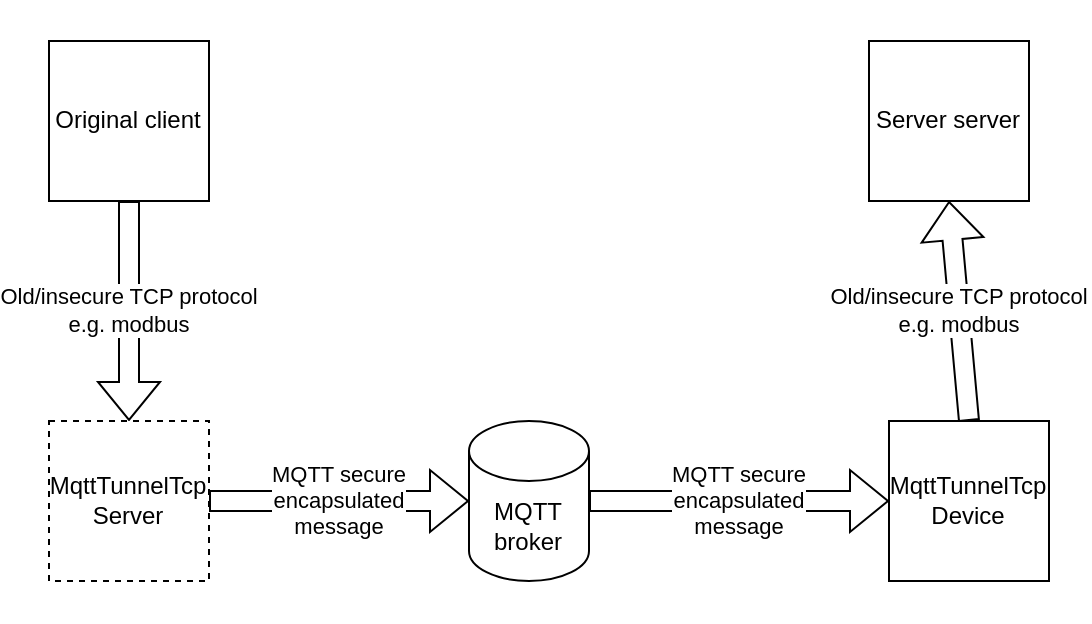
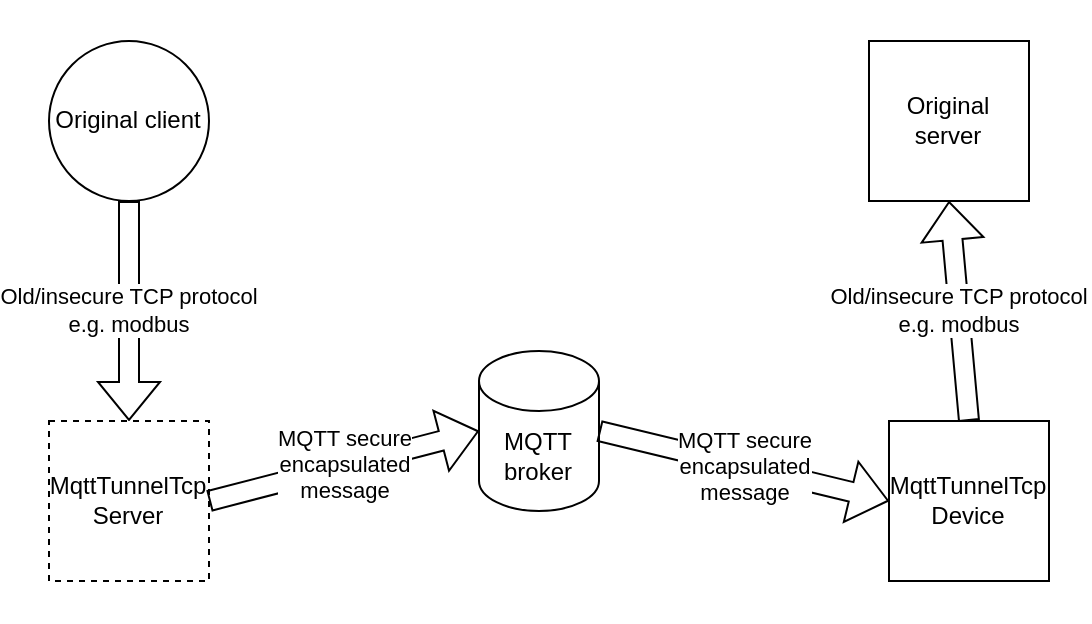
(129, 121) -> (129, 121)
(949, 121) -> (949, 121)
(529, 501) -> (539, 431)
